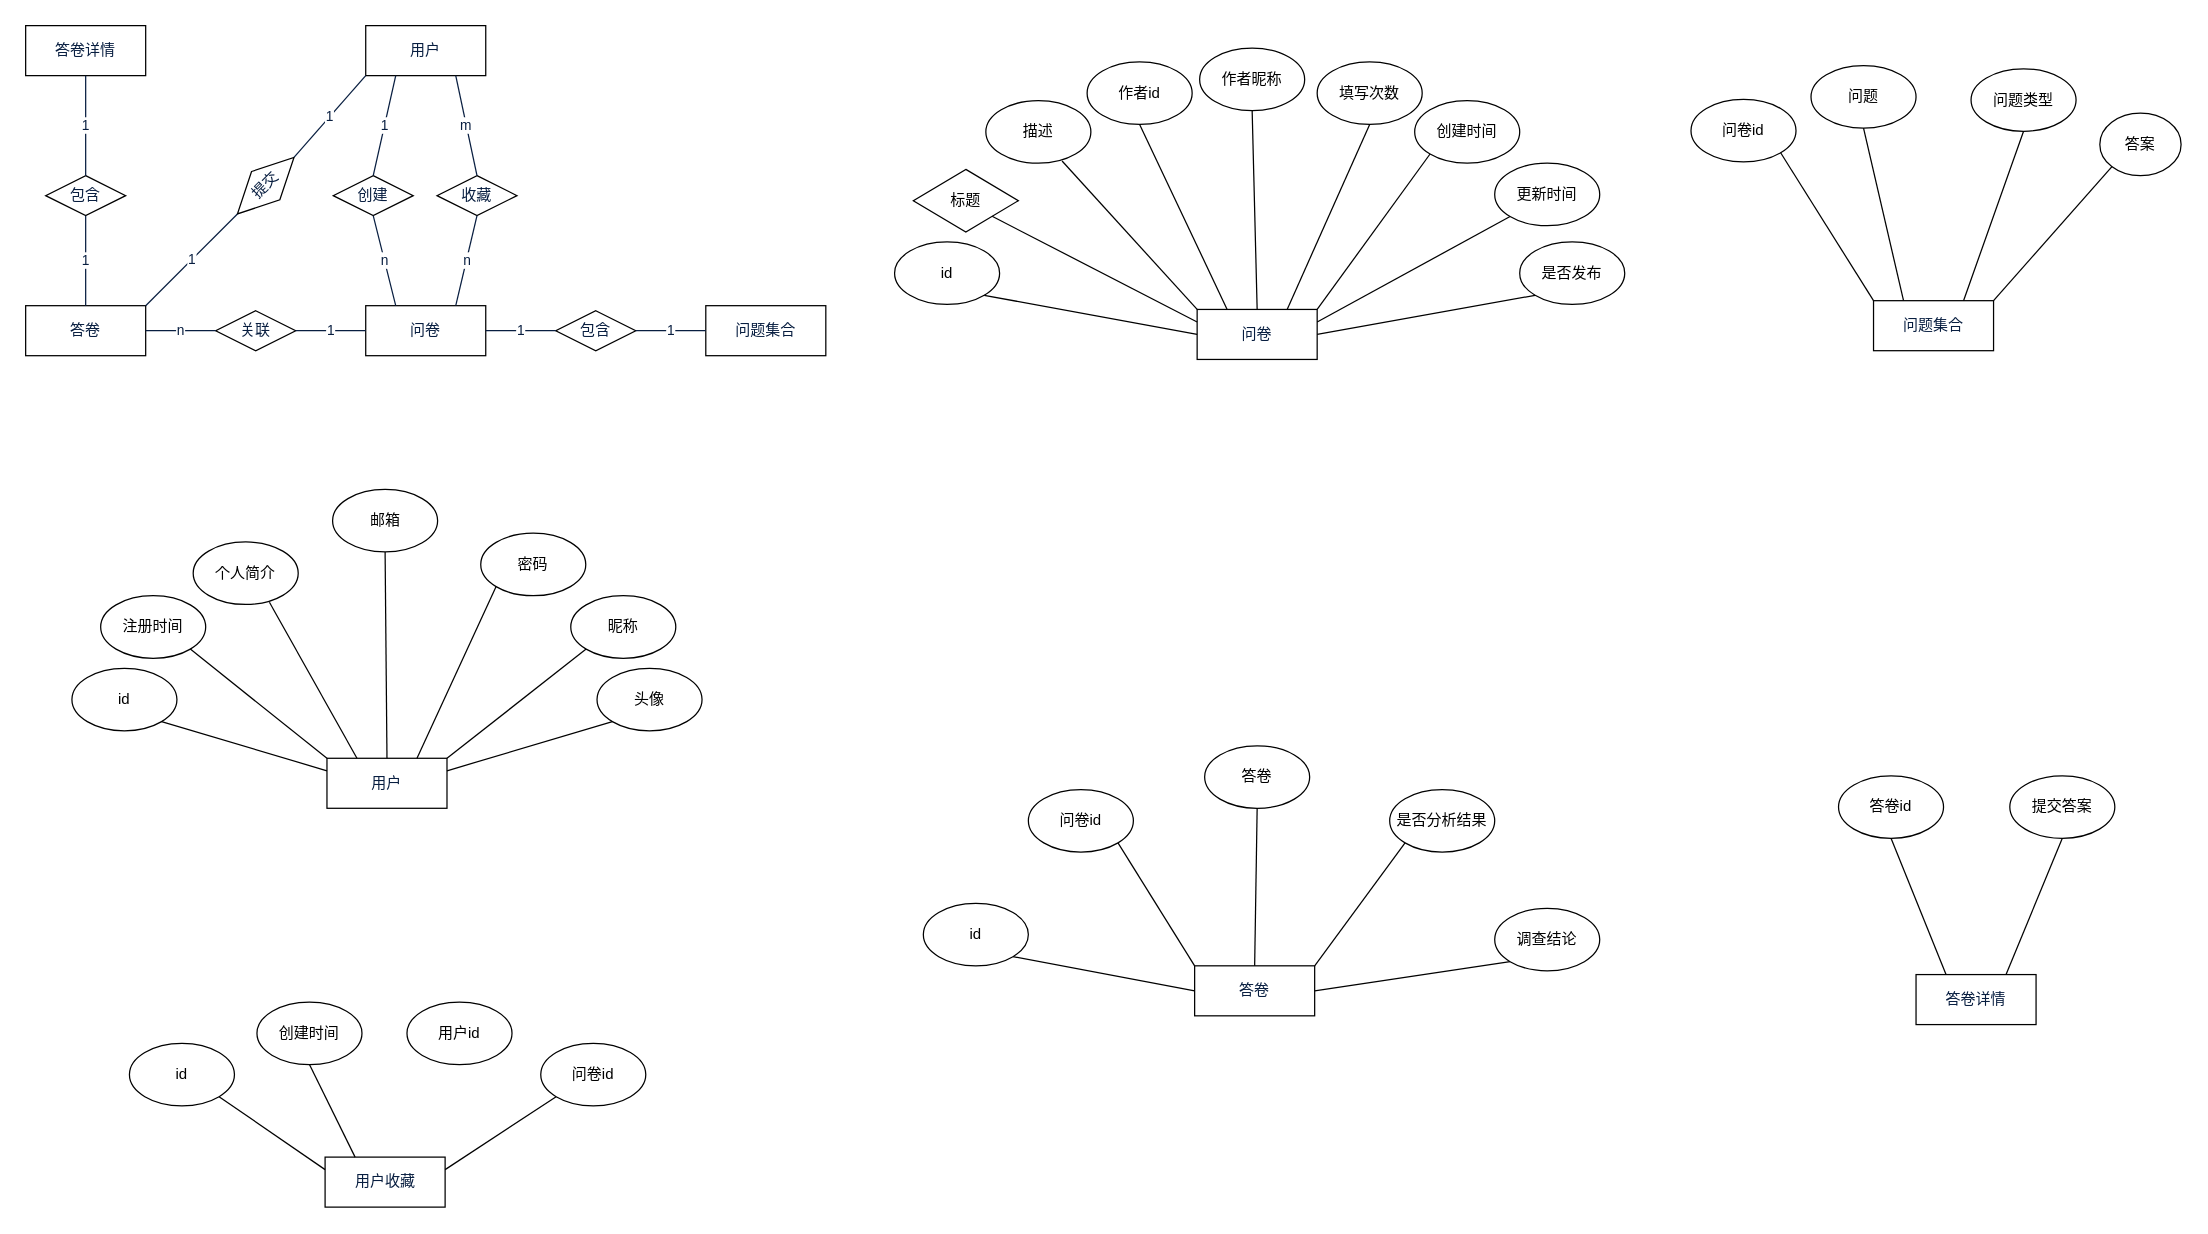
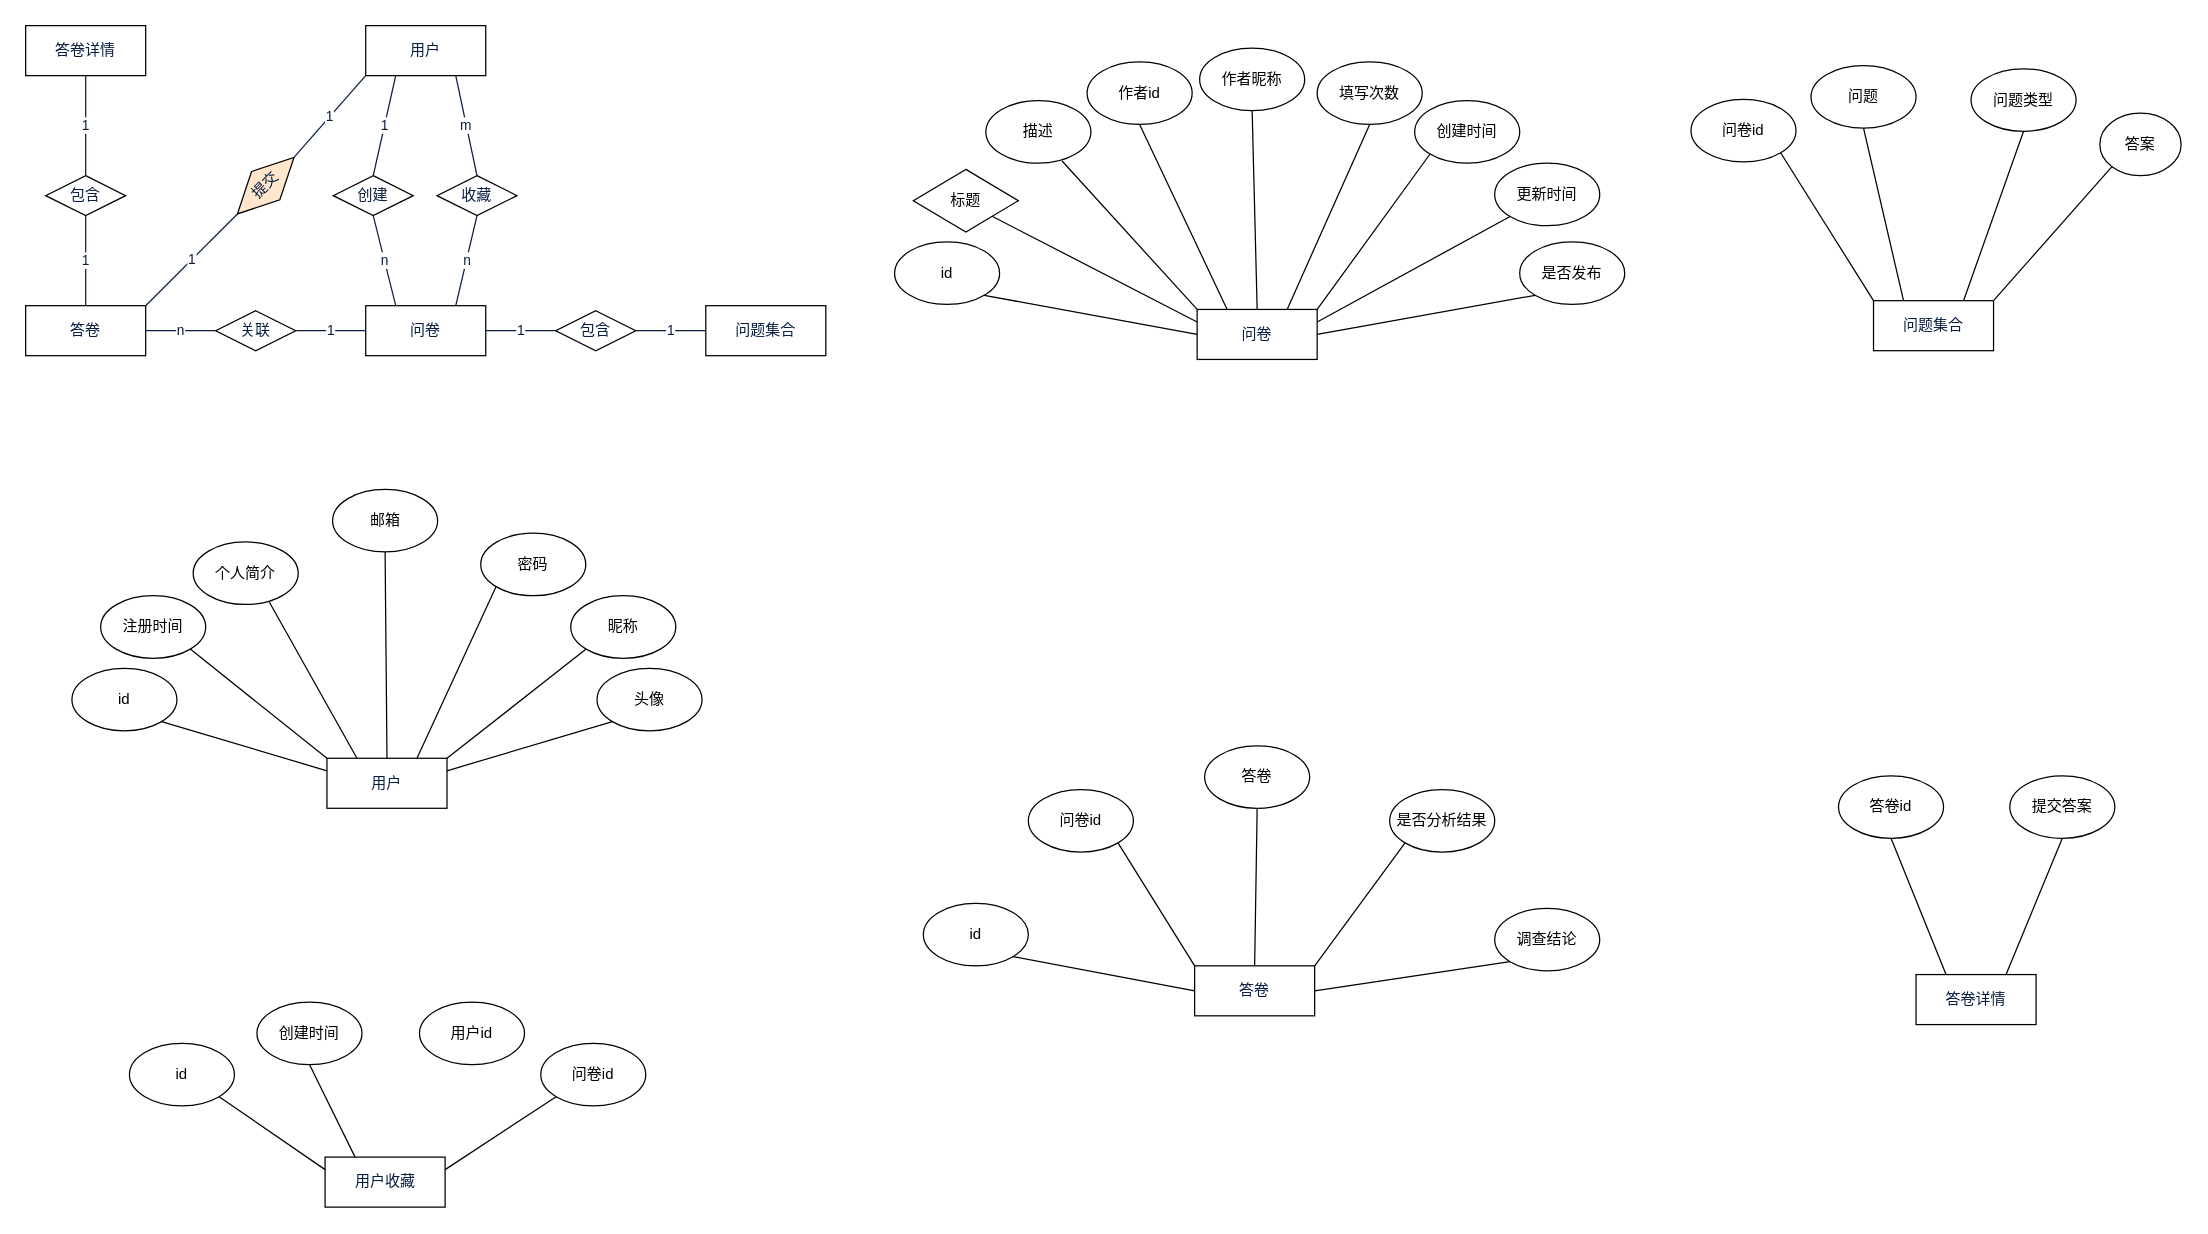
(266, 186) -> (266, 186)
(459, 1033) -> (472, 1033)
